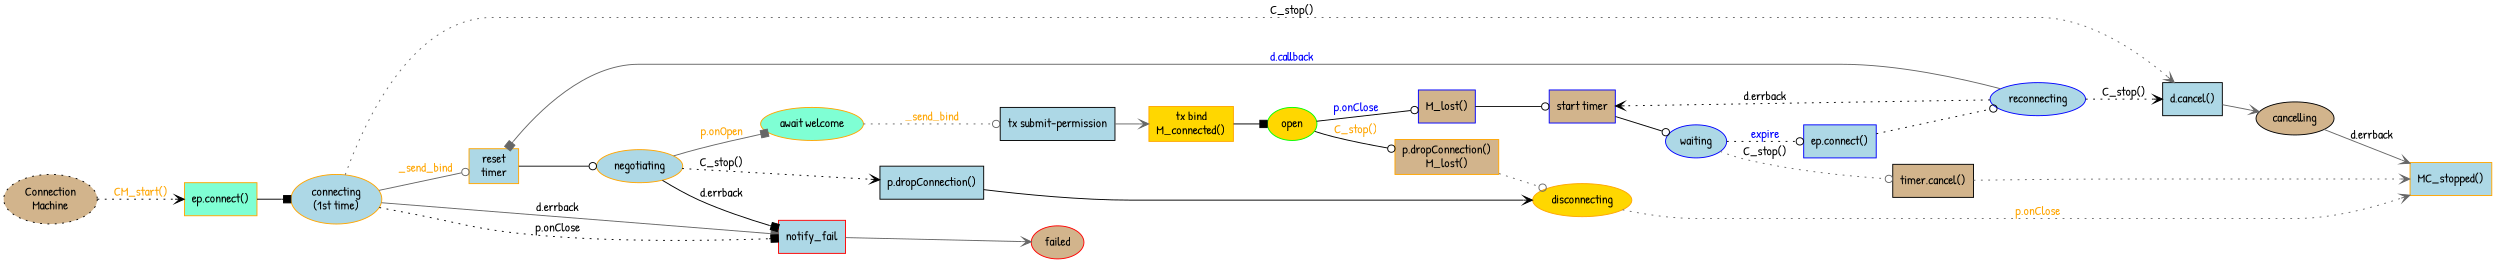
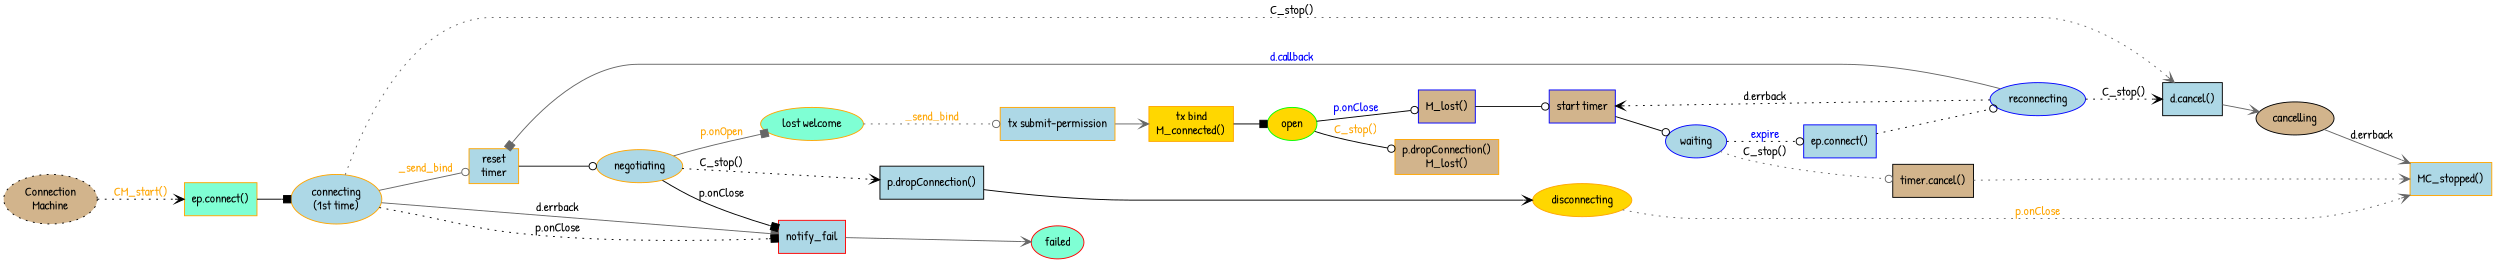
(812, 124) -> (812, 124)
(1058, 124) -> (1058, 124)
(1519, 180) -> none
(722, 193) -> (722, 193)
(1058, 242) -> (1058, 242)
